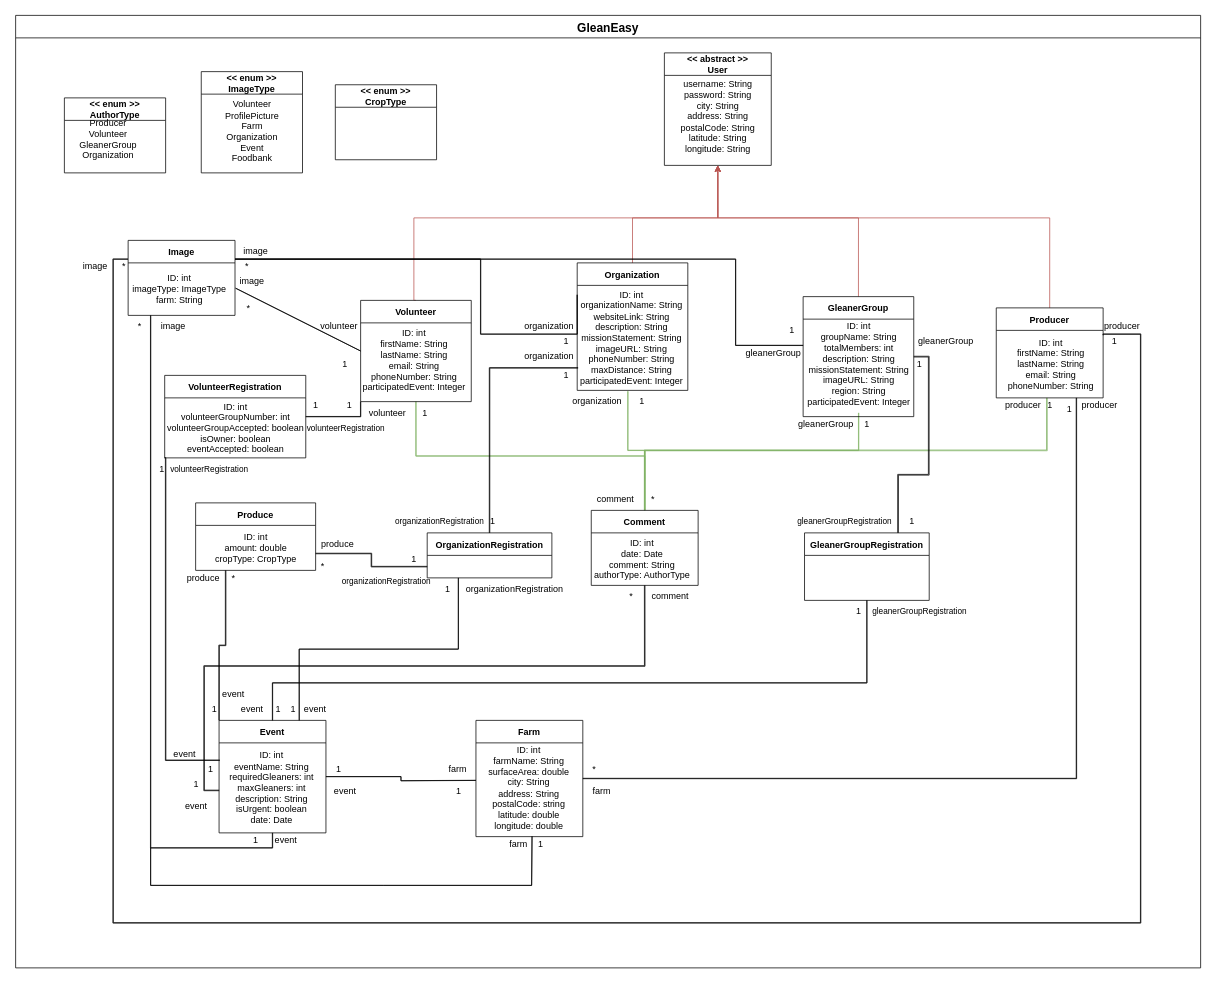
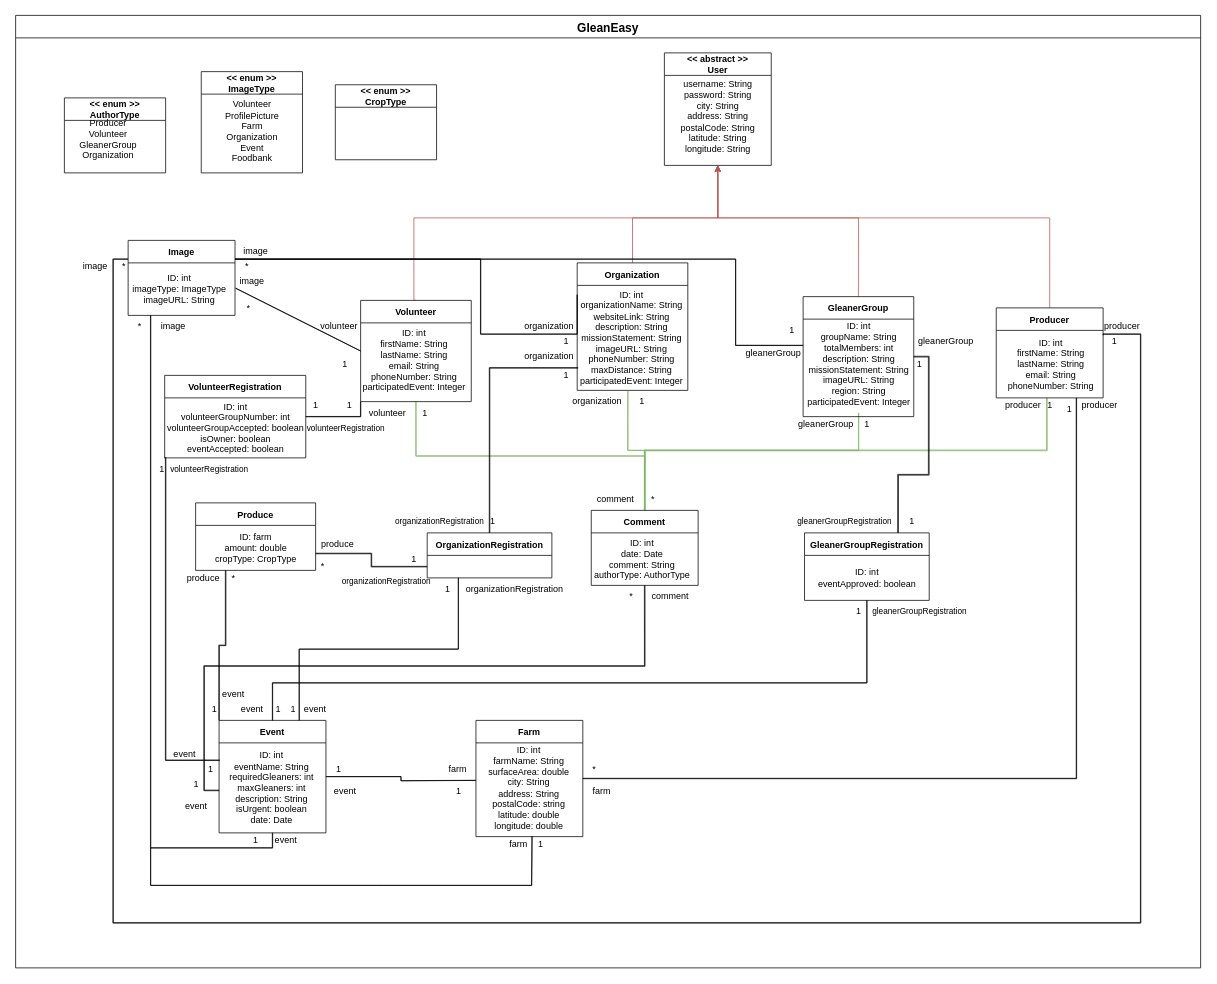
(179, 289) -> (179, 289)
(256, 548) -> (256, 548)
none -> (867, 578)
